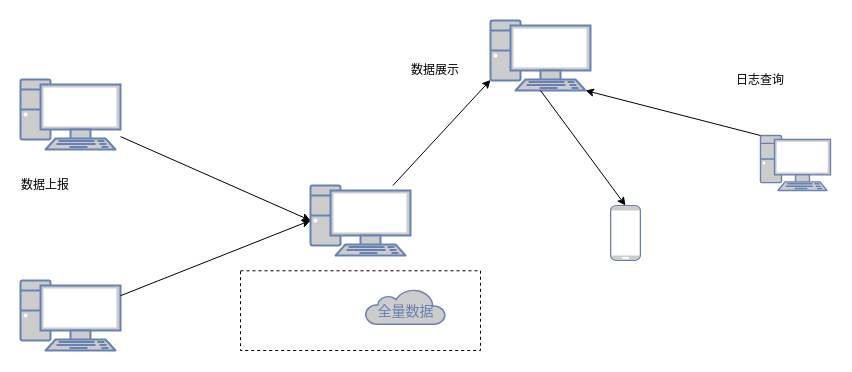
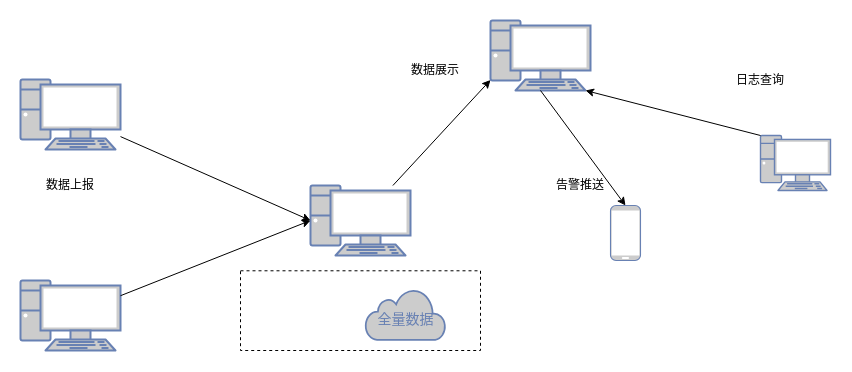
(46, 186) -> (71, 186)
none -> (581, 186)
(406, 307) -> (406, 314)
